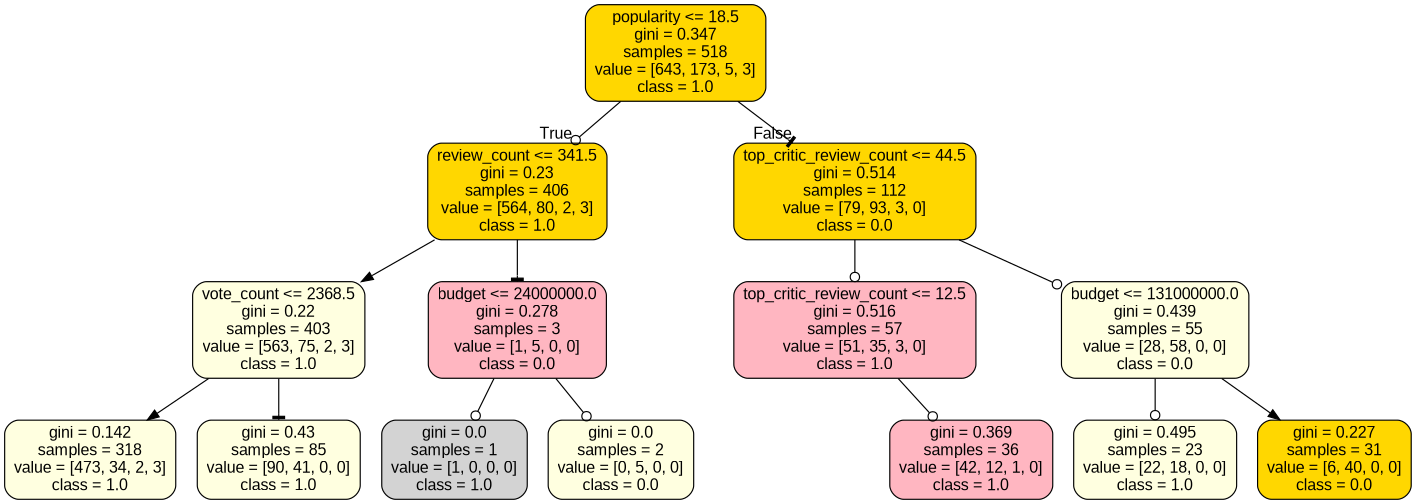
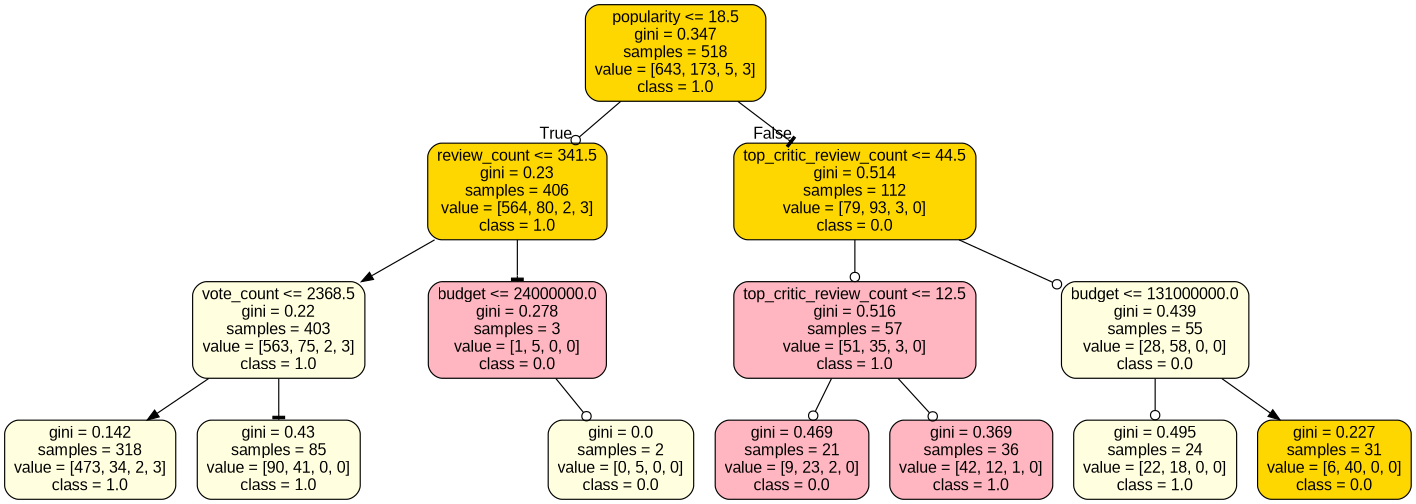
(454, 460) -> none
none -> (792, 460)
(1155, 460) -> (1155, 460)
